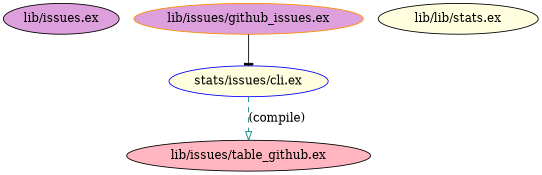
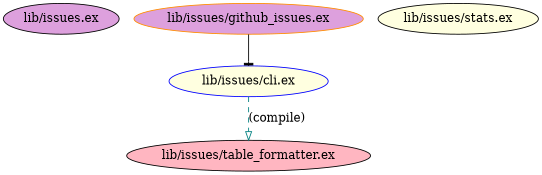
(458, 19) -> (458, 19)
(249, 81) -> (249, 81)
(249, 156) -> (249, 156)
